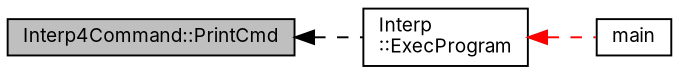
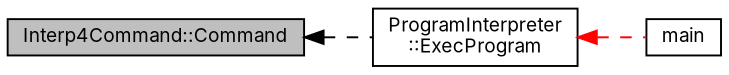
(151, 37) -> (156, 37)
(446, 37) -> (475, 37)
